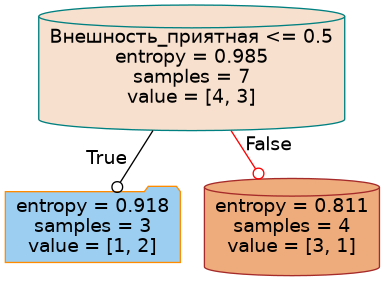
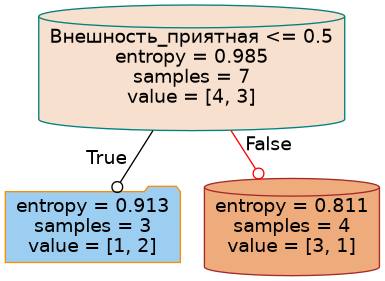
(93, 227) -> (93, 227)
